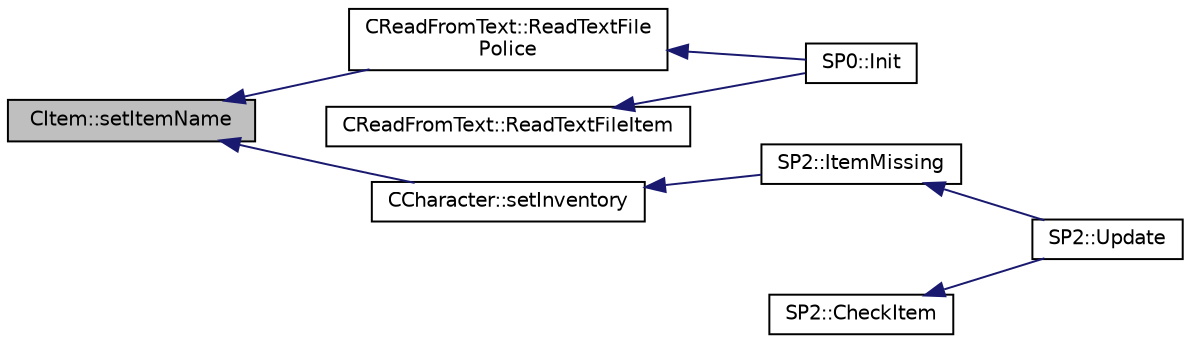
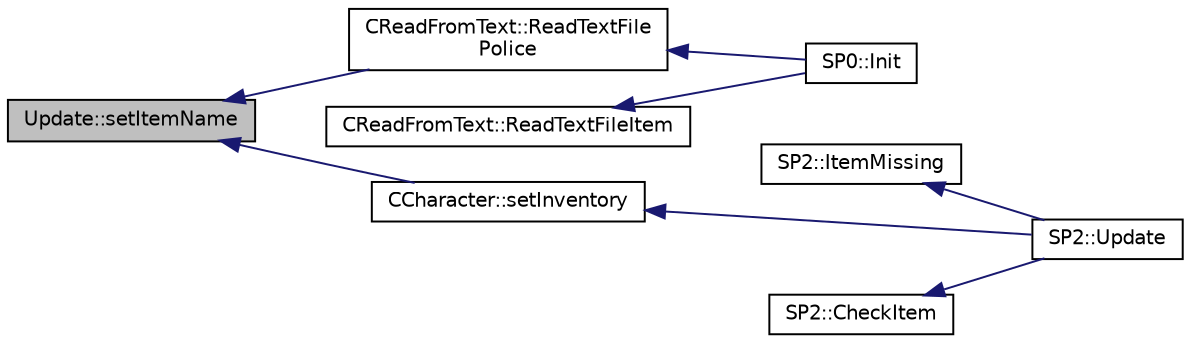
(132, 121) -> (132, 121)
(713, 180) -> (849, 223)
